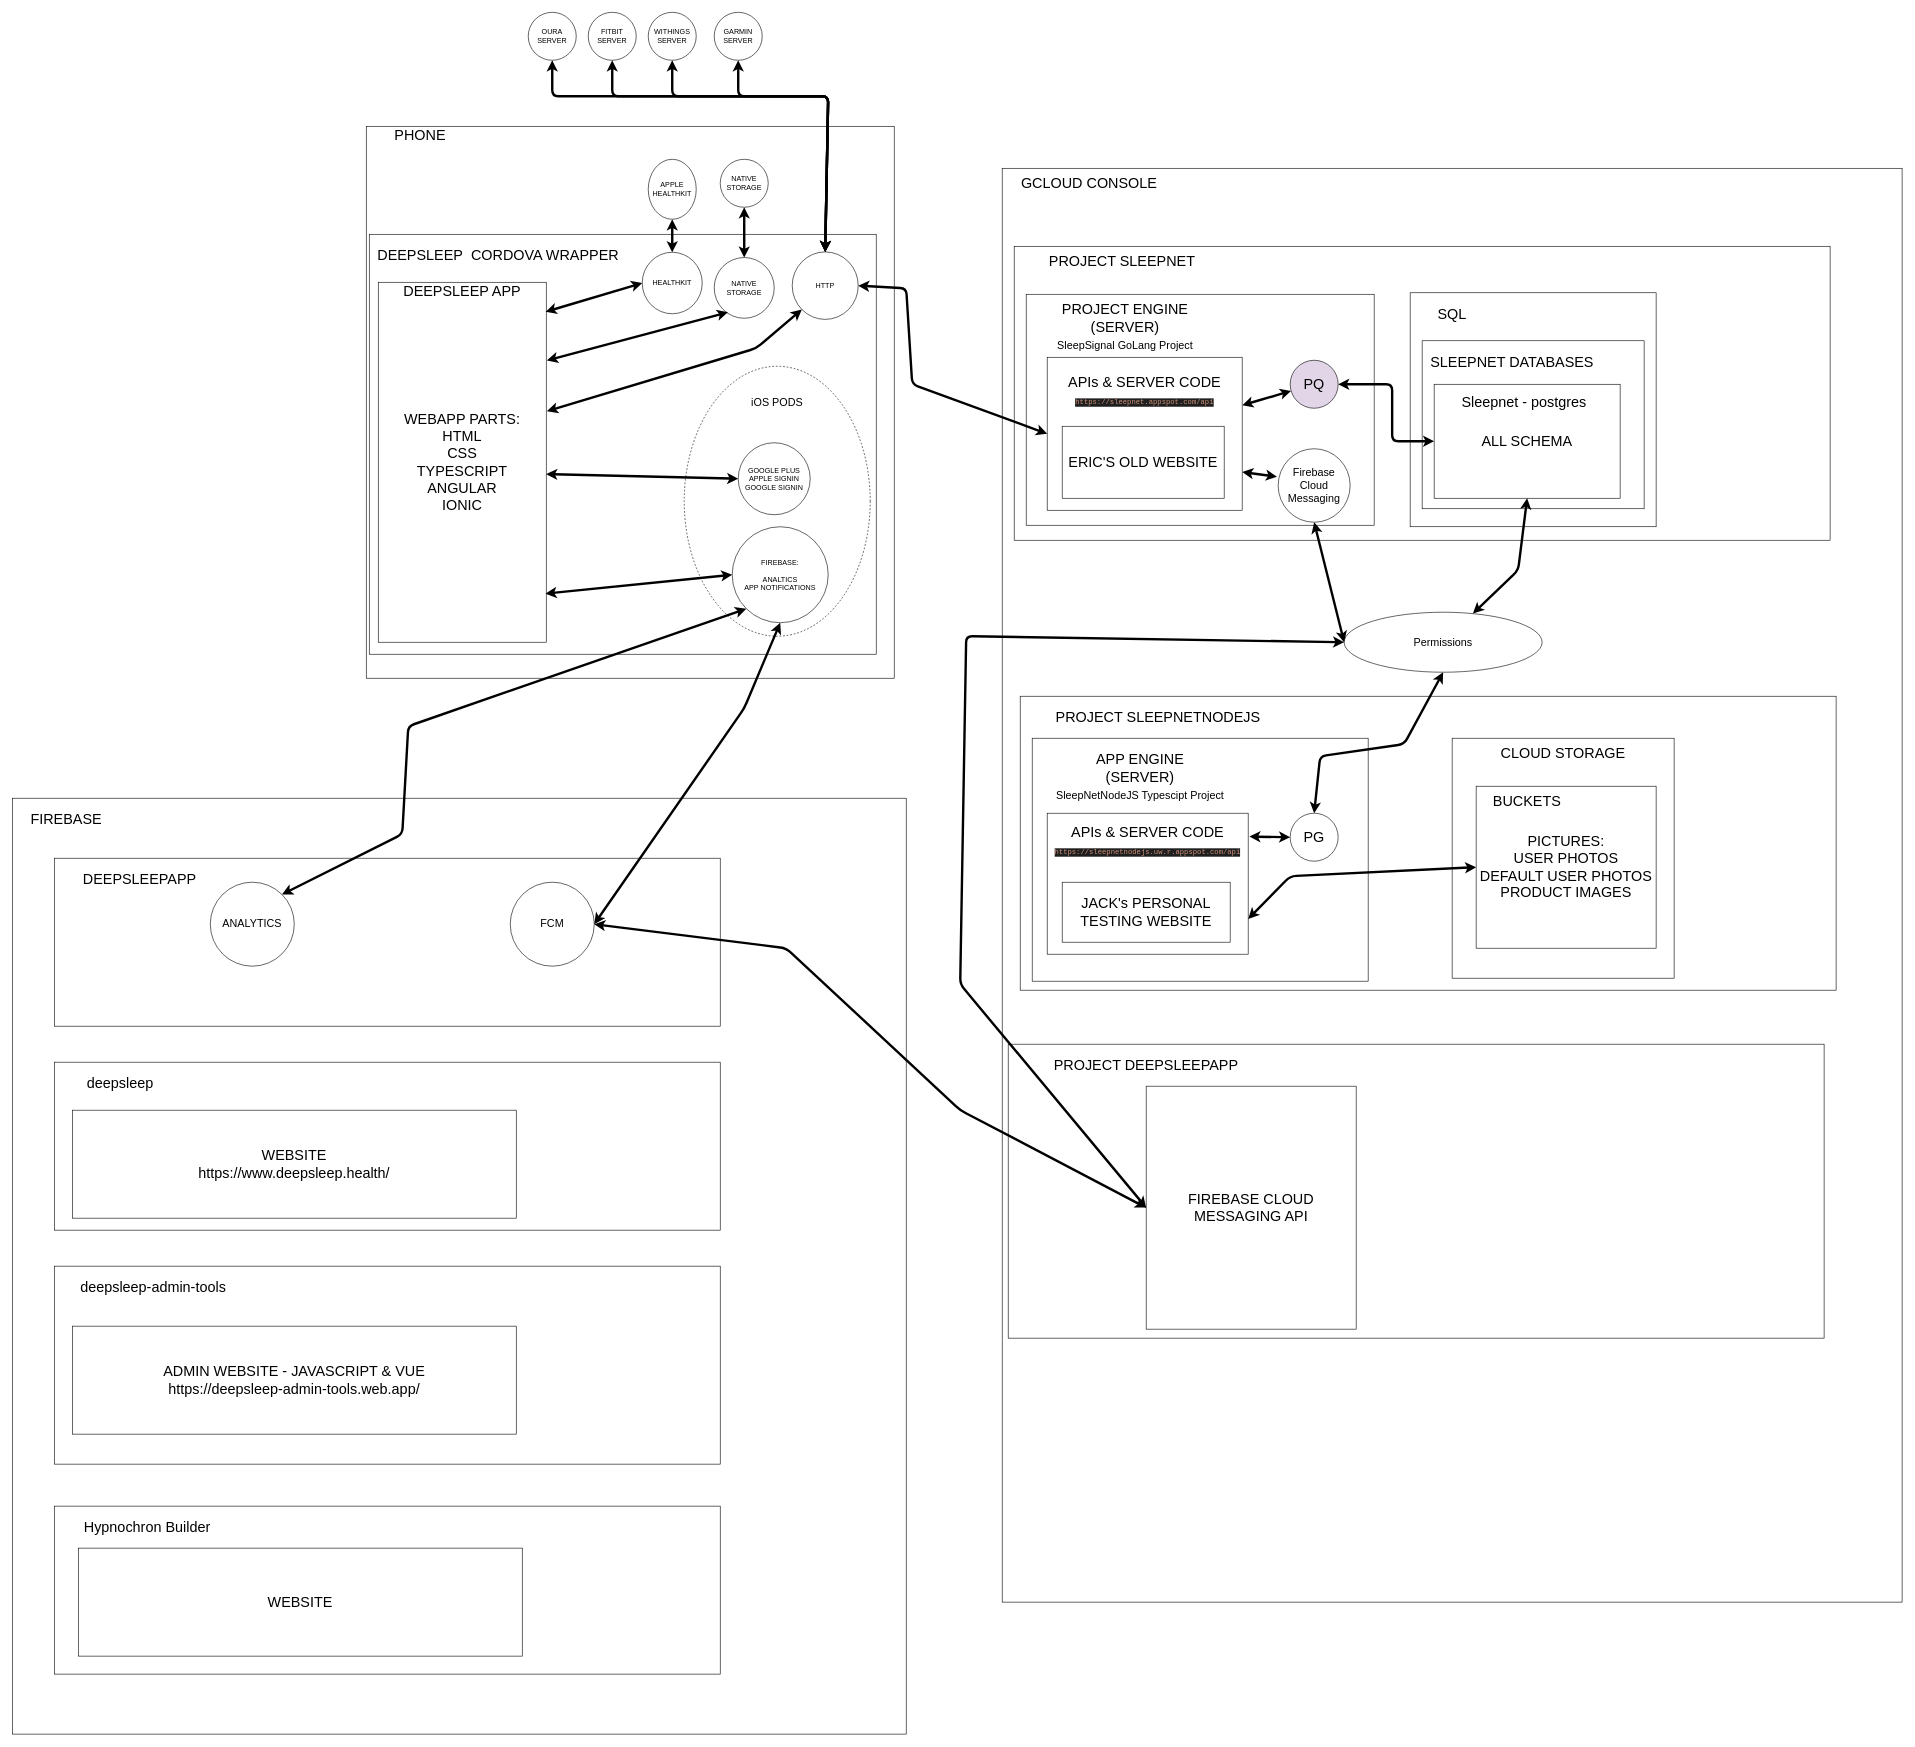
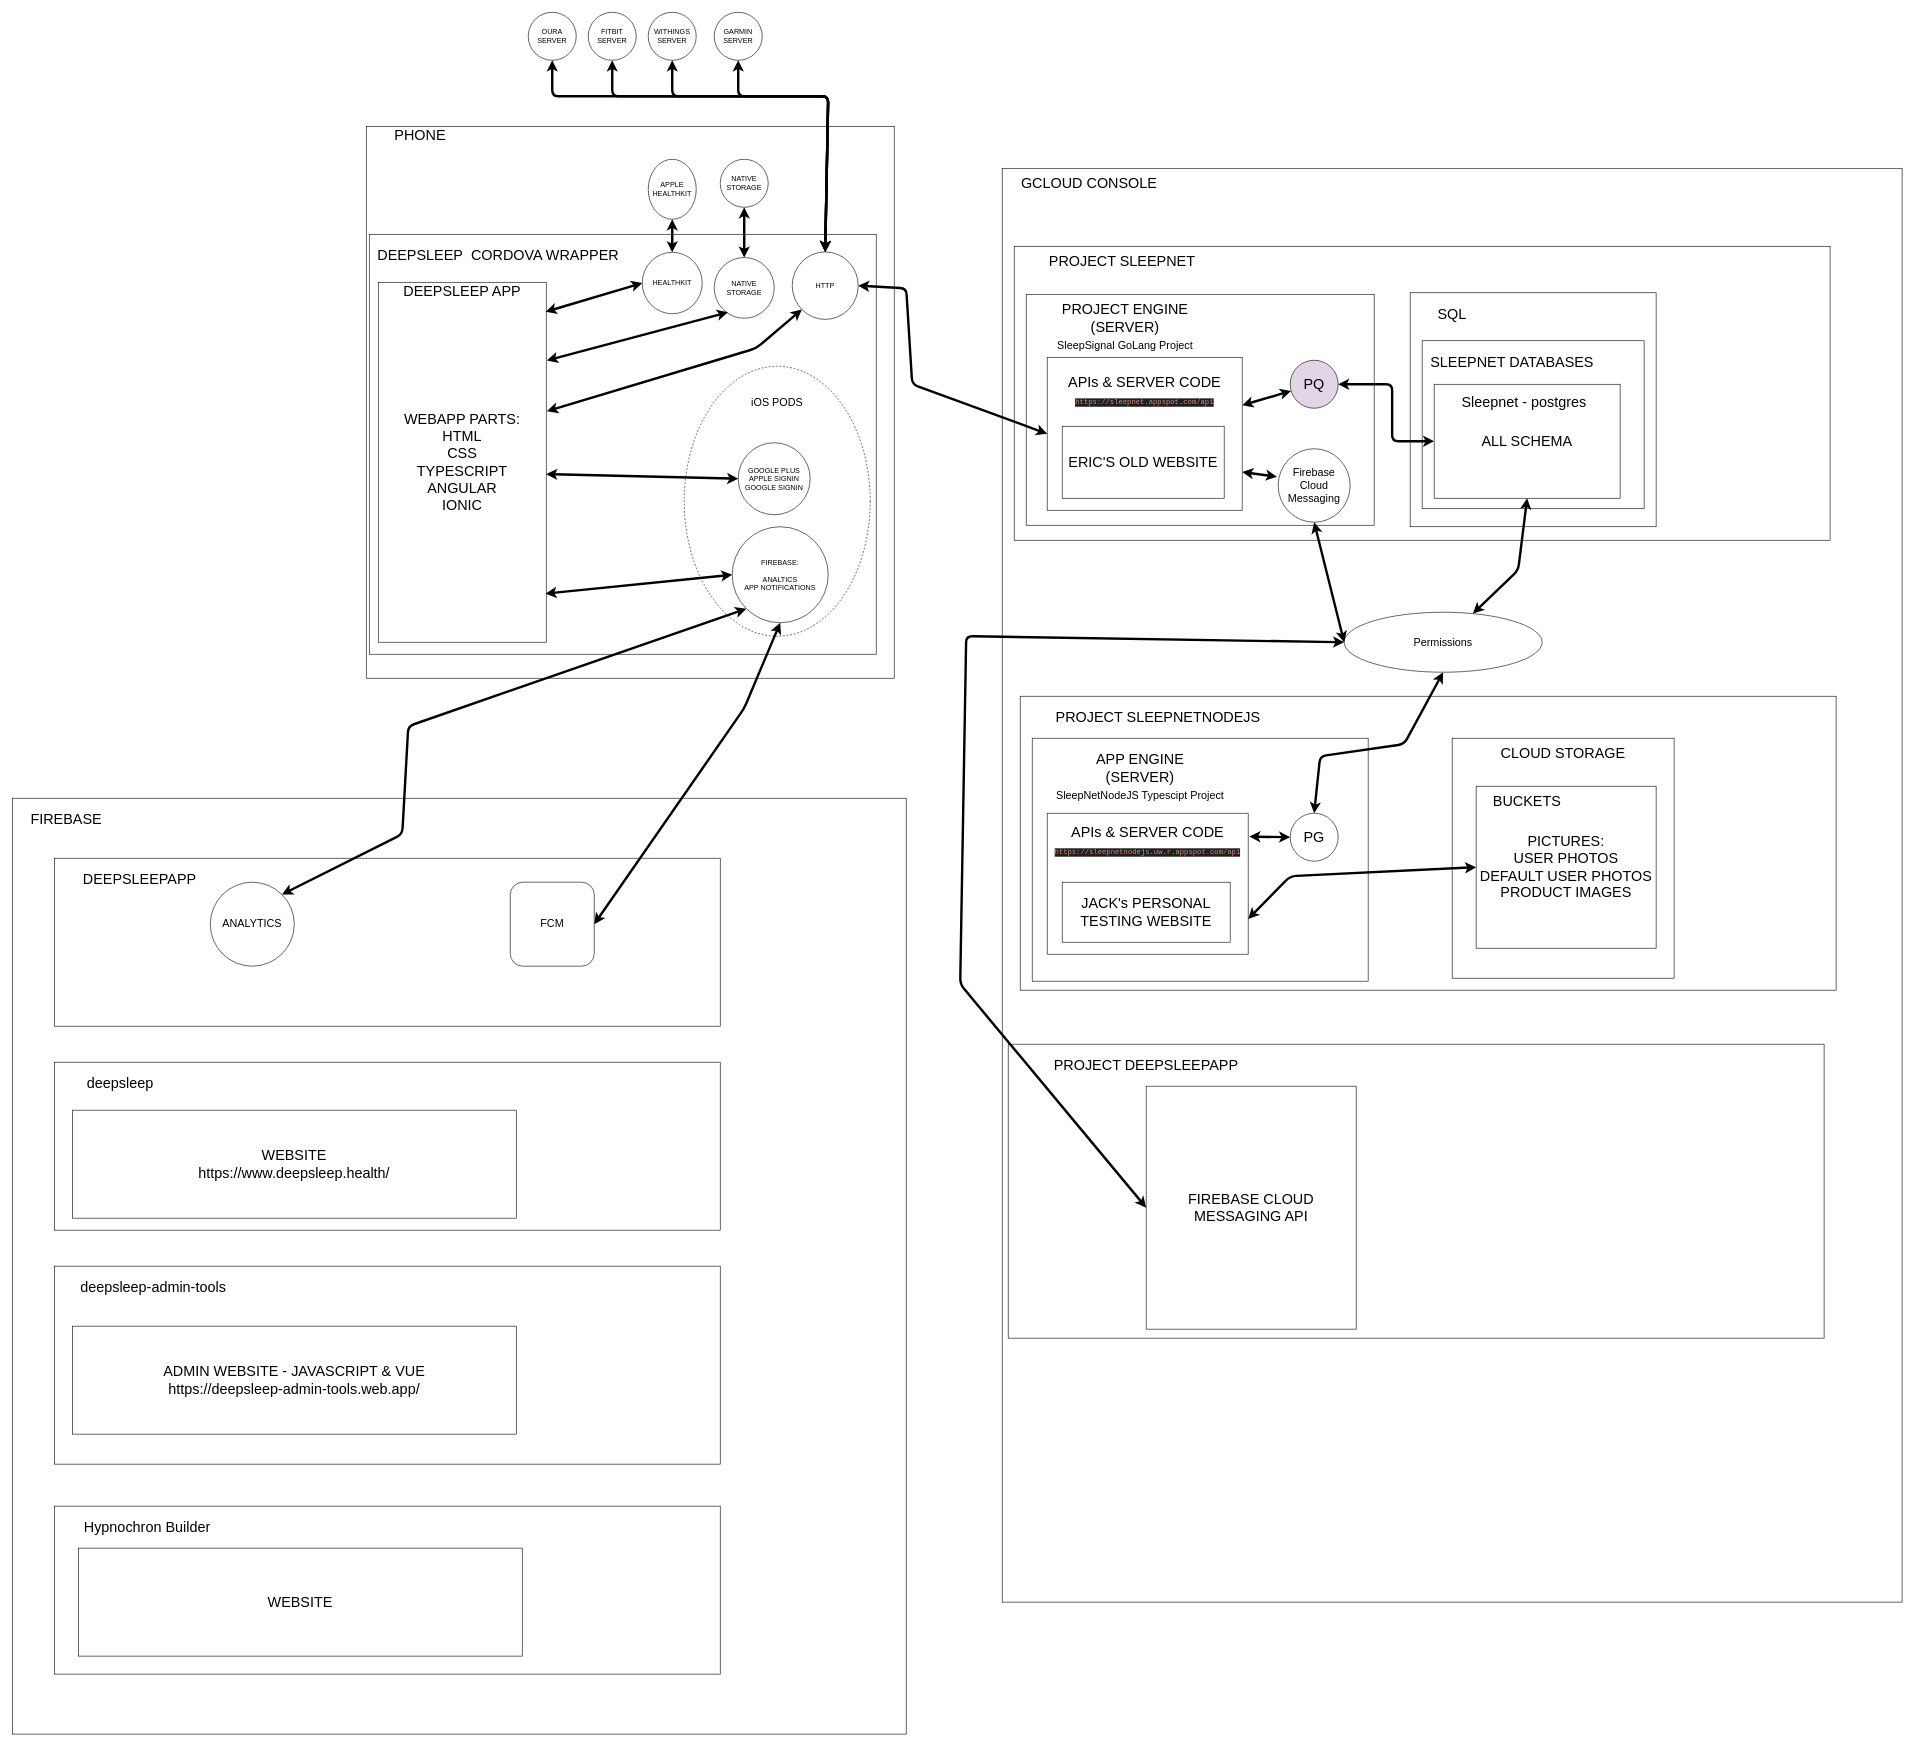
(552, 924) -> (552, 924)
(879, 1034) -> none
